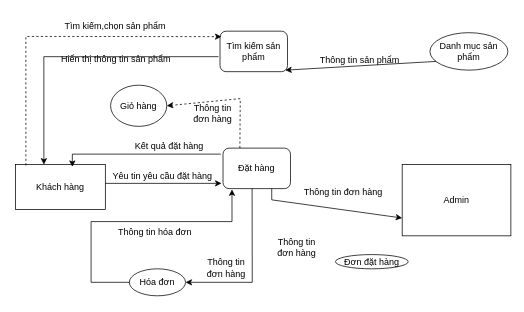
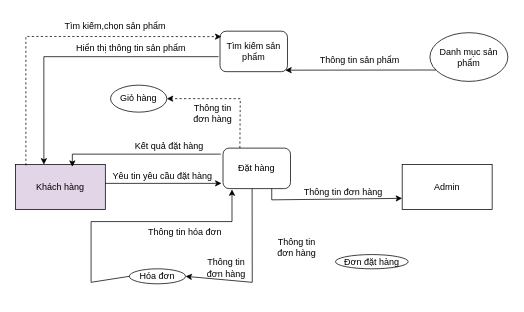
(469, 51) -> (469, 57)
(116, 60) -> (131, 48)
(139, 106) -> (139, 99)
(60, 187) -> (60, 187)
(457, 200) -> (447, 187)
(155, 233) -> (185, 233)
(158, 282) -> (158, 276)
